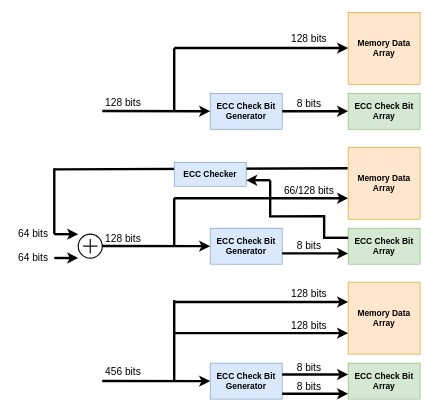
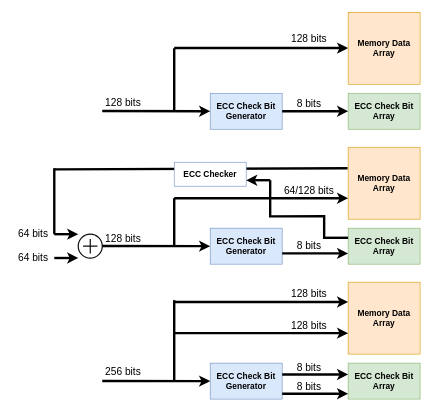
(210, 174) -> (210, 174)
(309, 192) -> (309, 192)
(123, 372) -> (123, 372)
